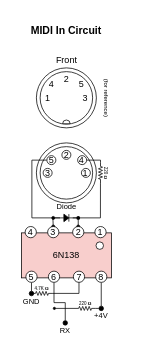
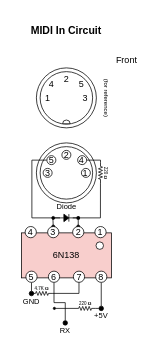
(66, 60) -> (126, 60)
(101, 315) -> (101, 315)
